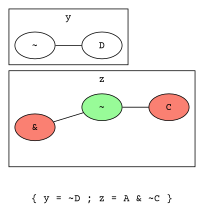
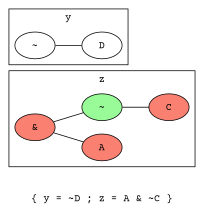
none -> (102, 147)
